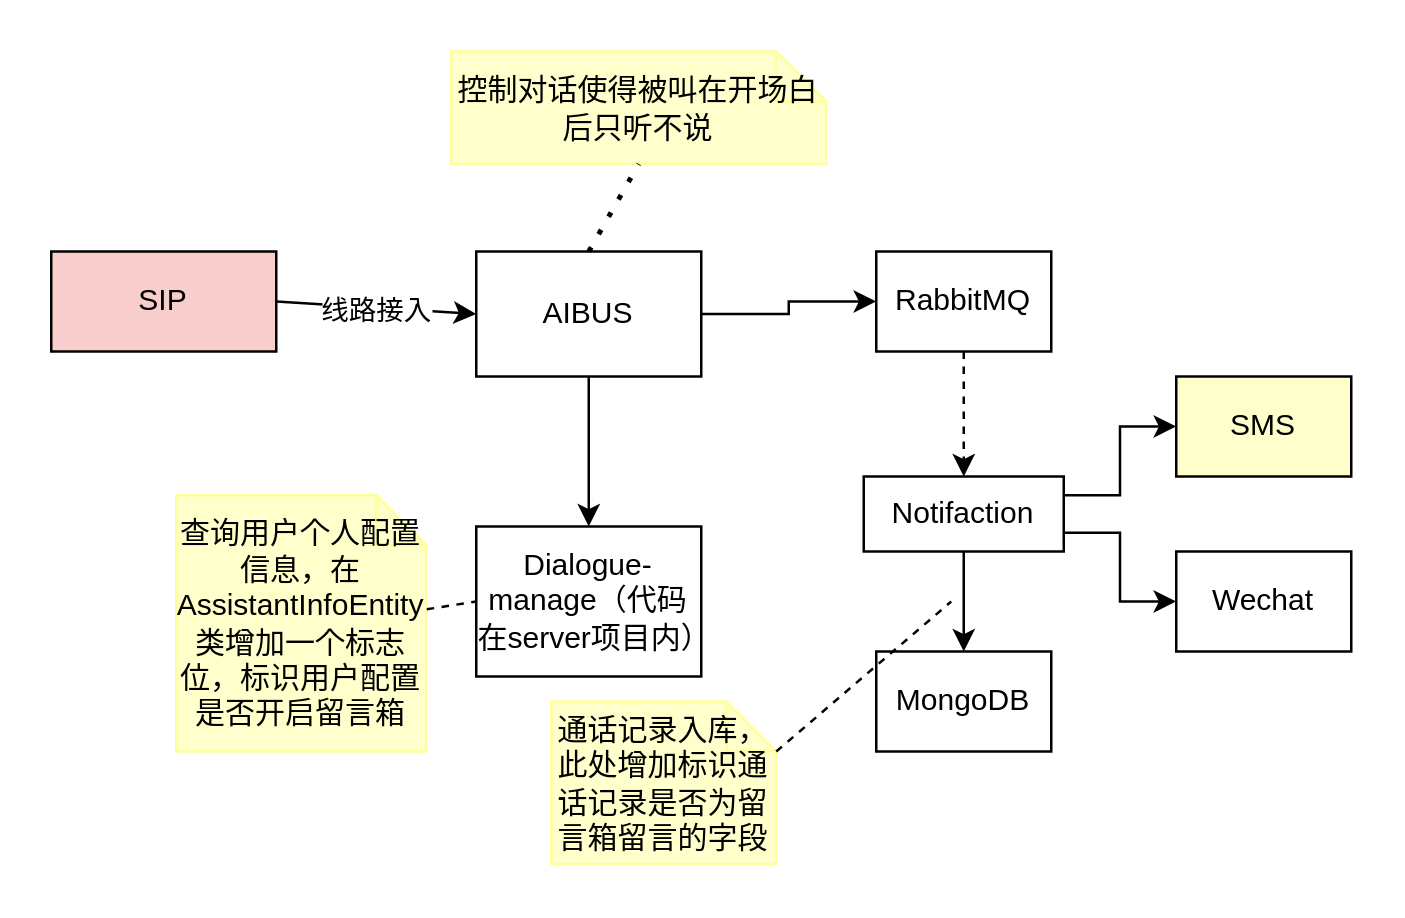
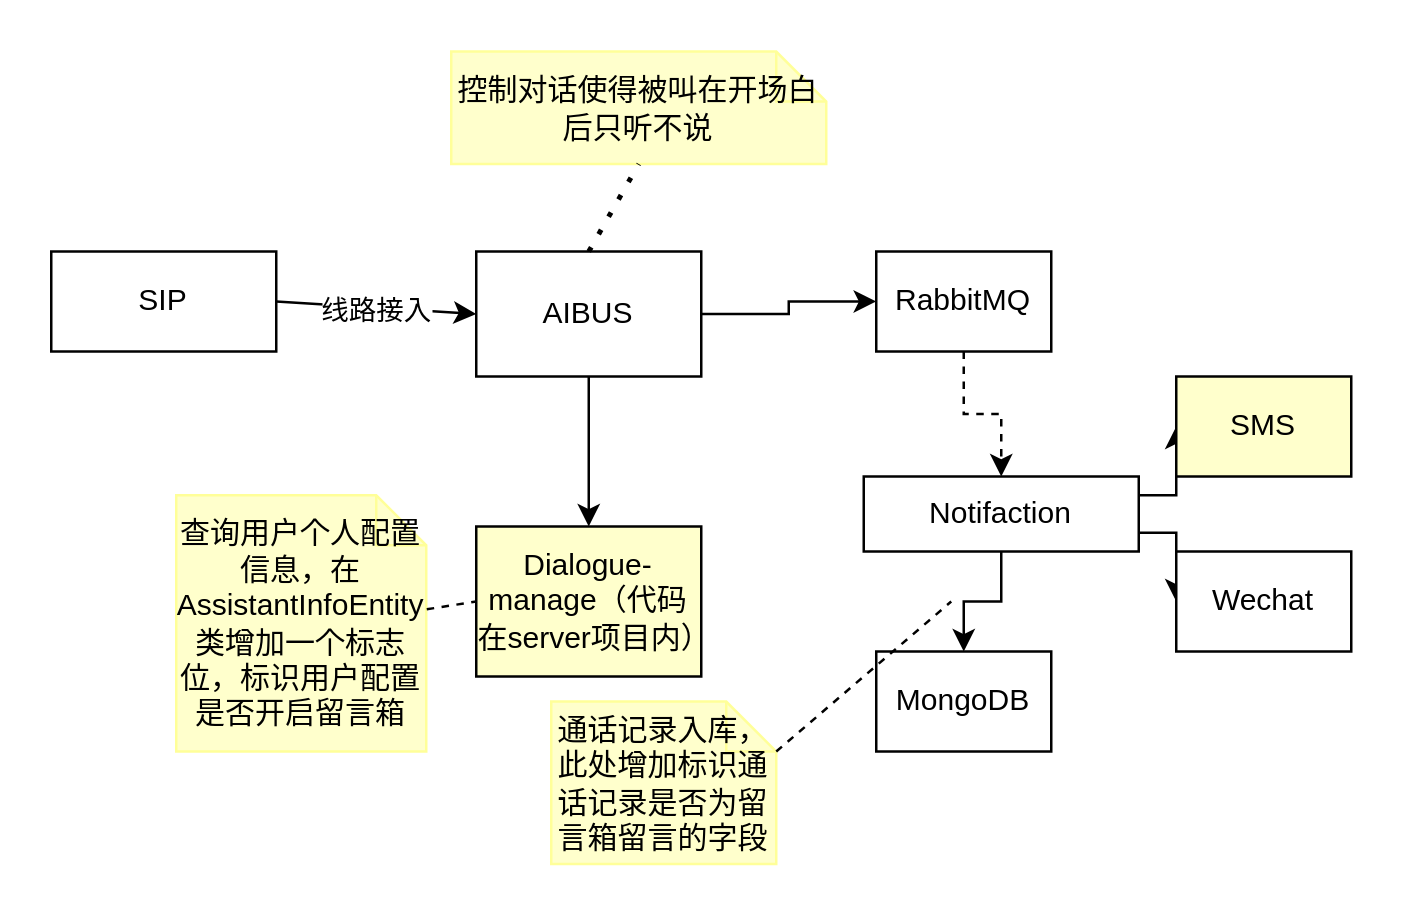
(164, 301) -> (164, 301)
(964, 514) -> (1001, 514)
(589, 601) -> (589, 601)
